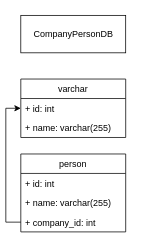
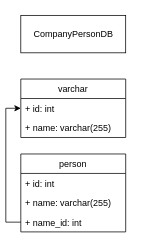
(62, 223) -> (54, 223)
